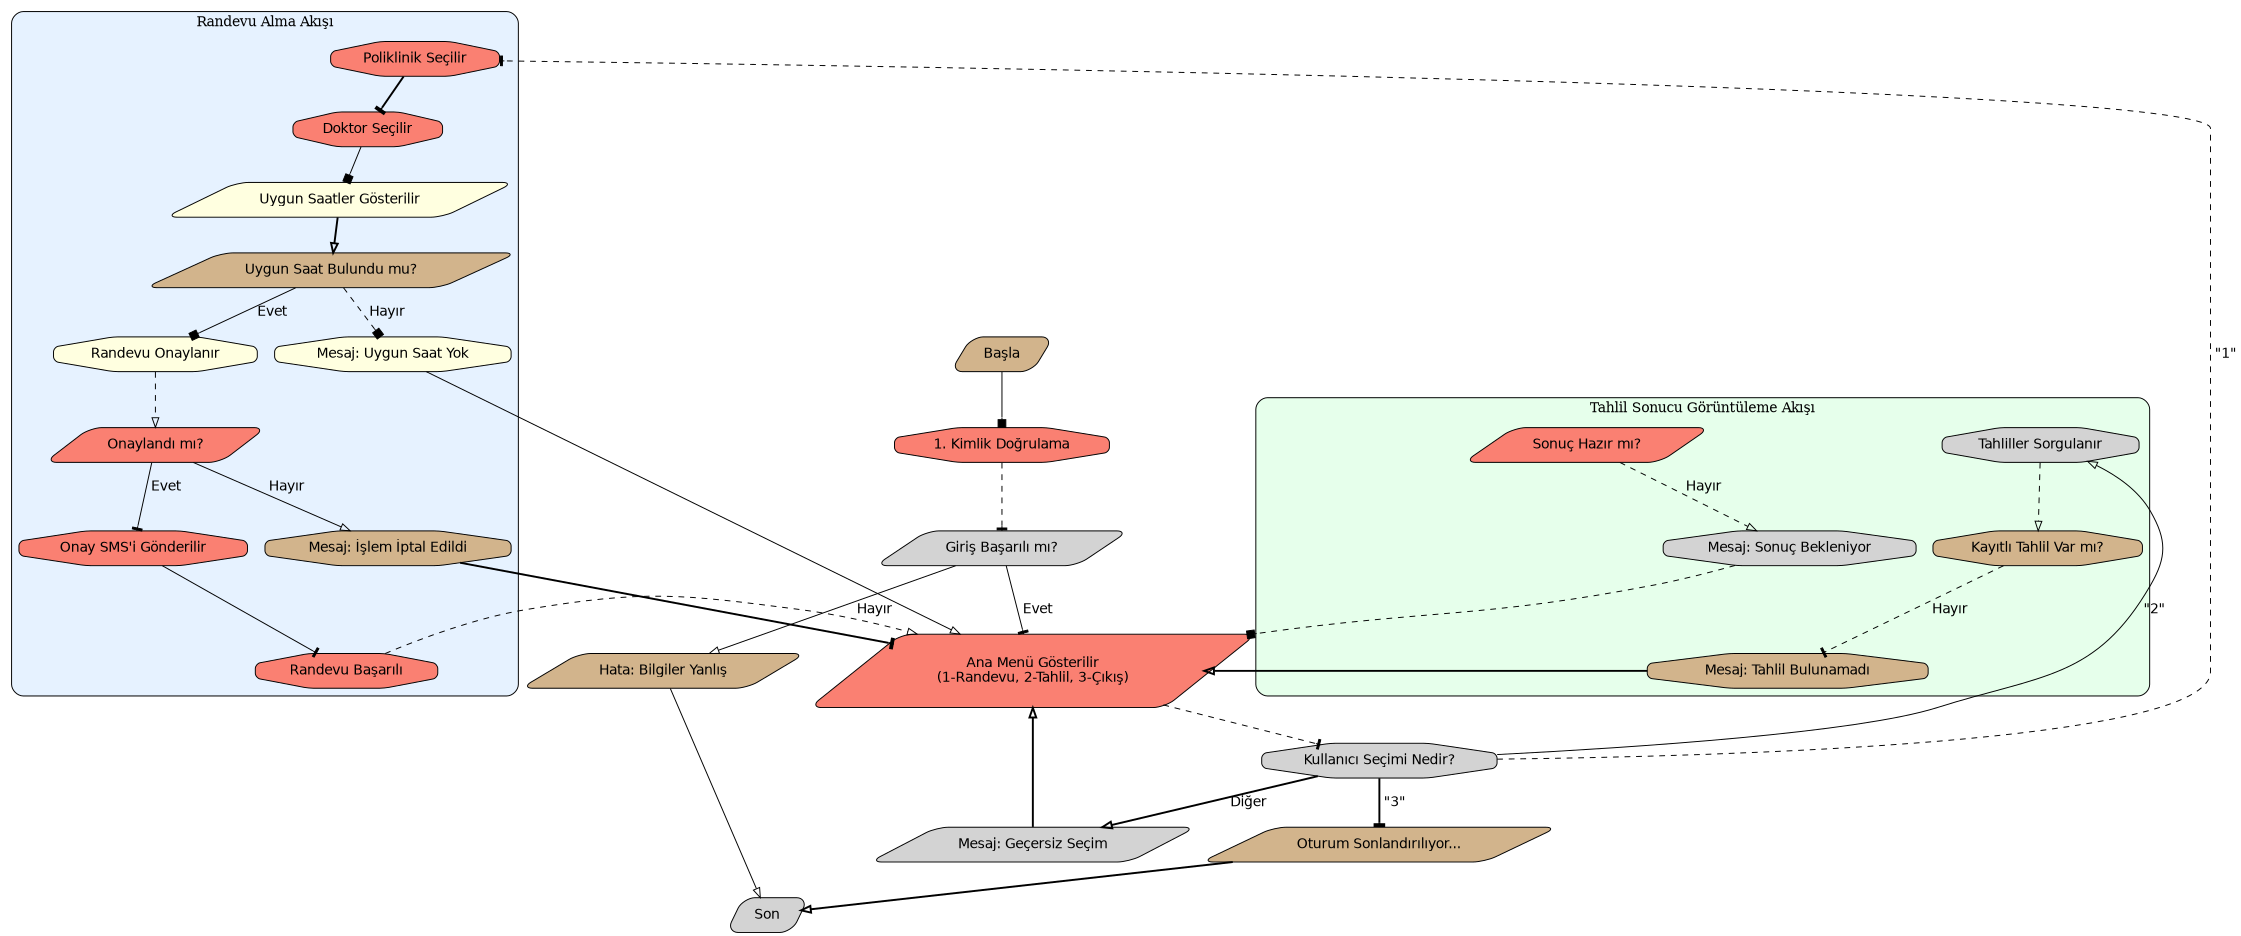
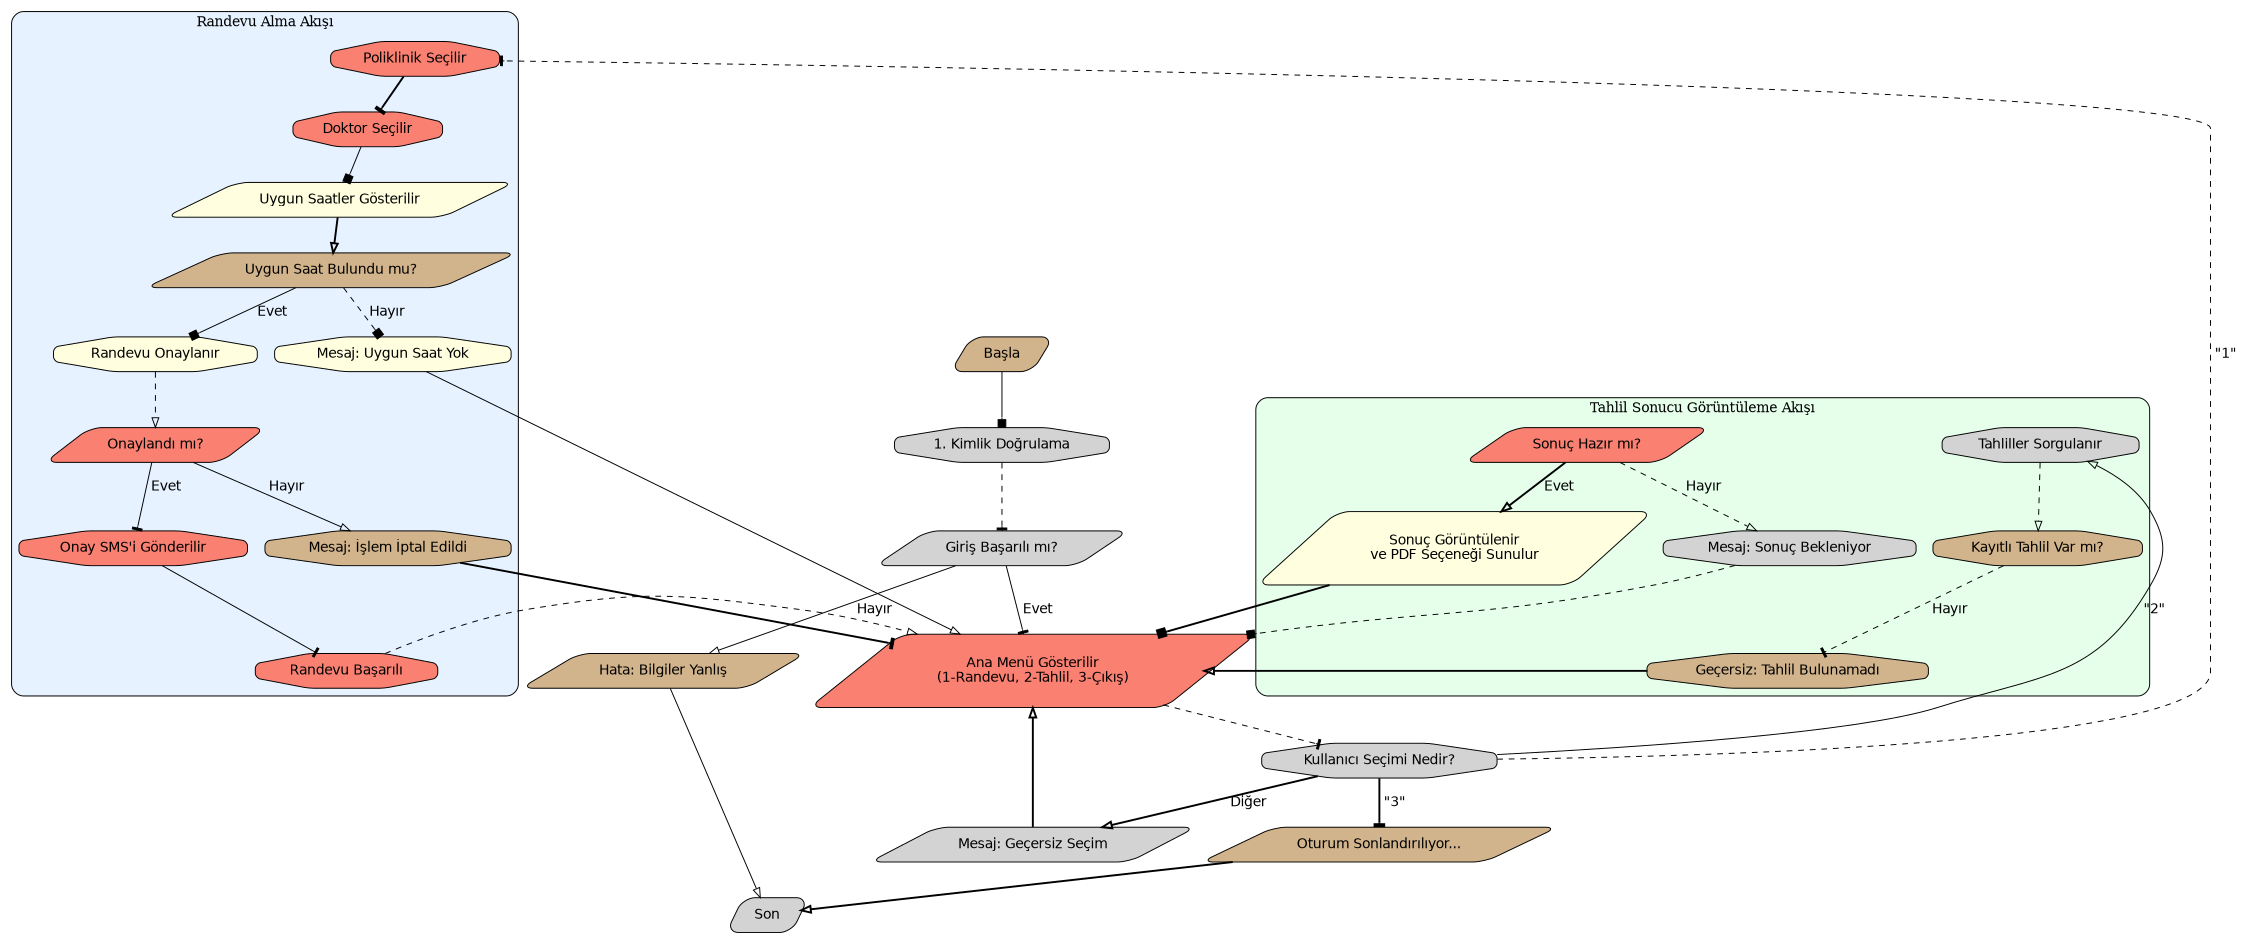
(1002, 445) -> (1002, 445)
none -> (1455, 548)
(1788, 671) -> (1788, 671)
